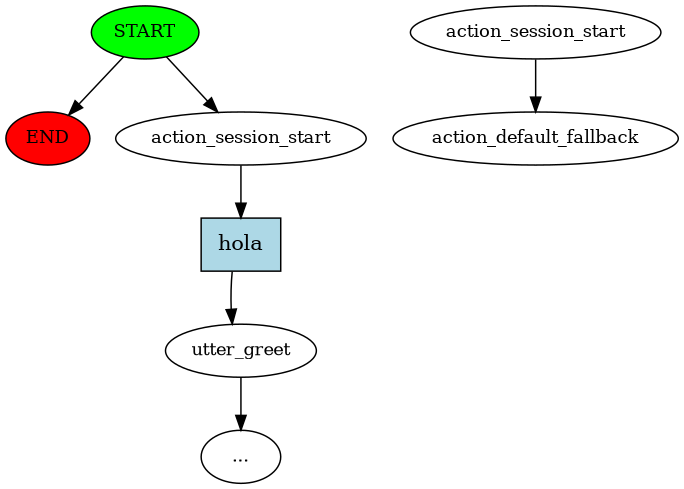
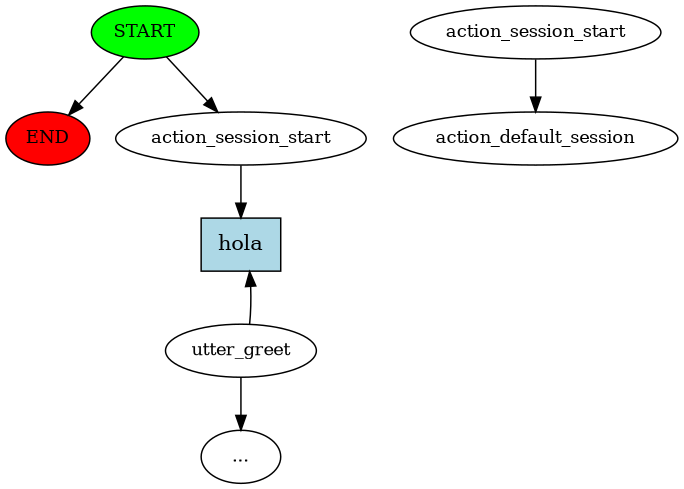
(536, 139) -> (536, 139)
(231, 290) -> (251, 305)
